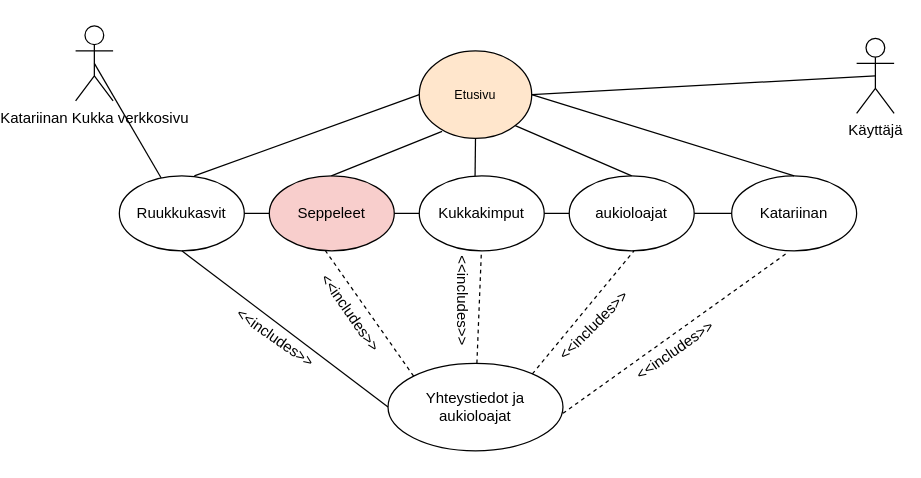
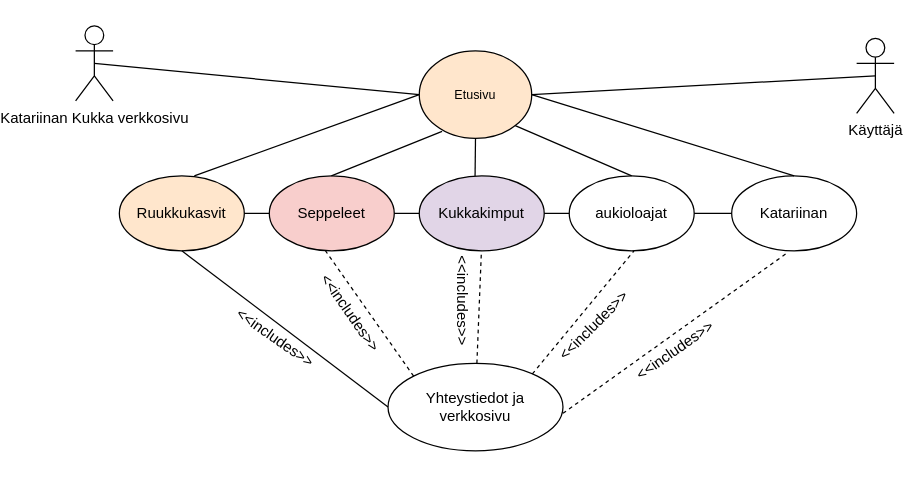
(129, 122) -> (258, 79)
(182, 213) -> (182, 213)
(482, 213) -> (482, 213)
(476, 407) -> (476, 407)
